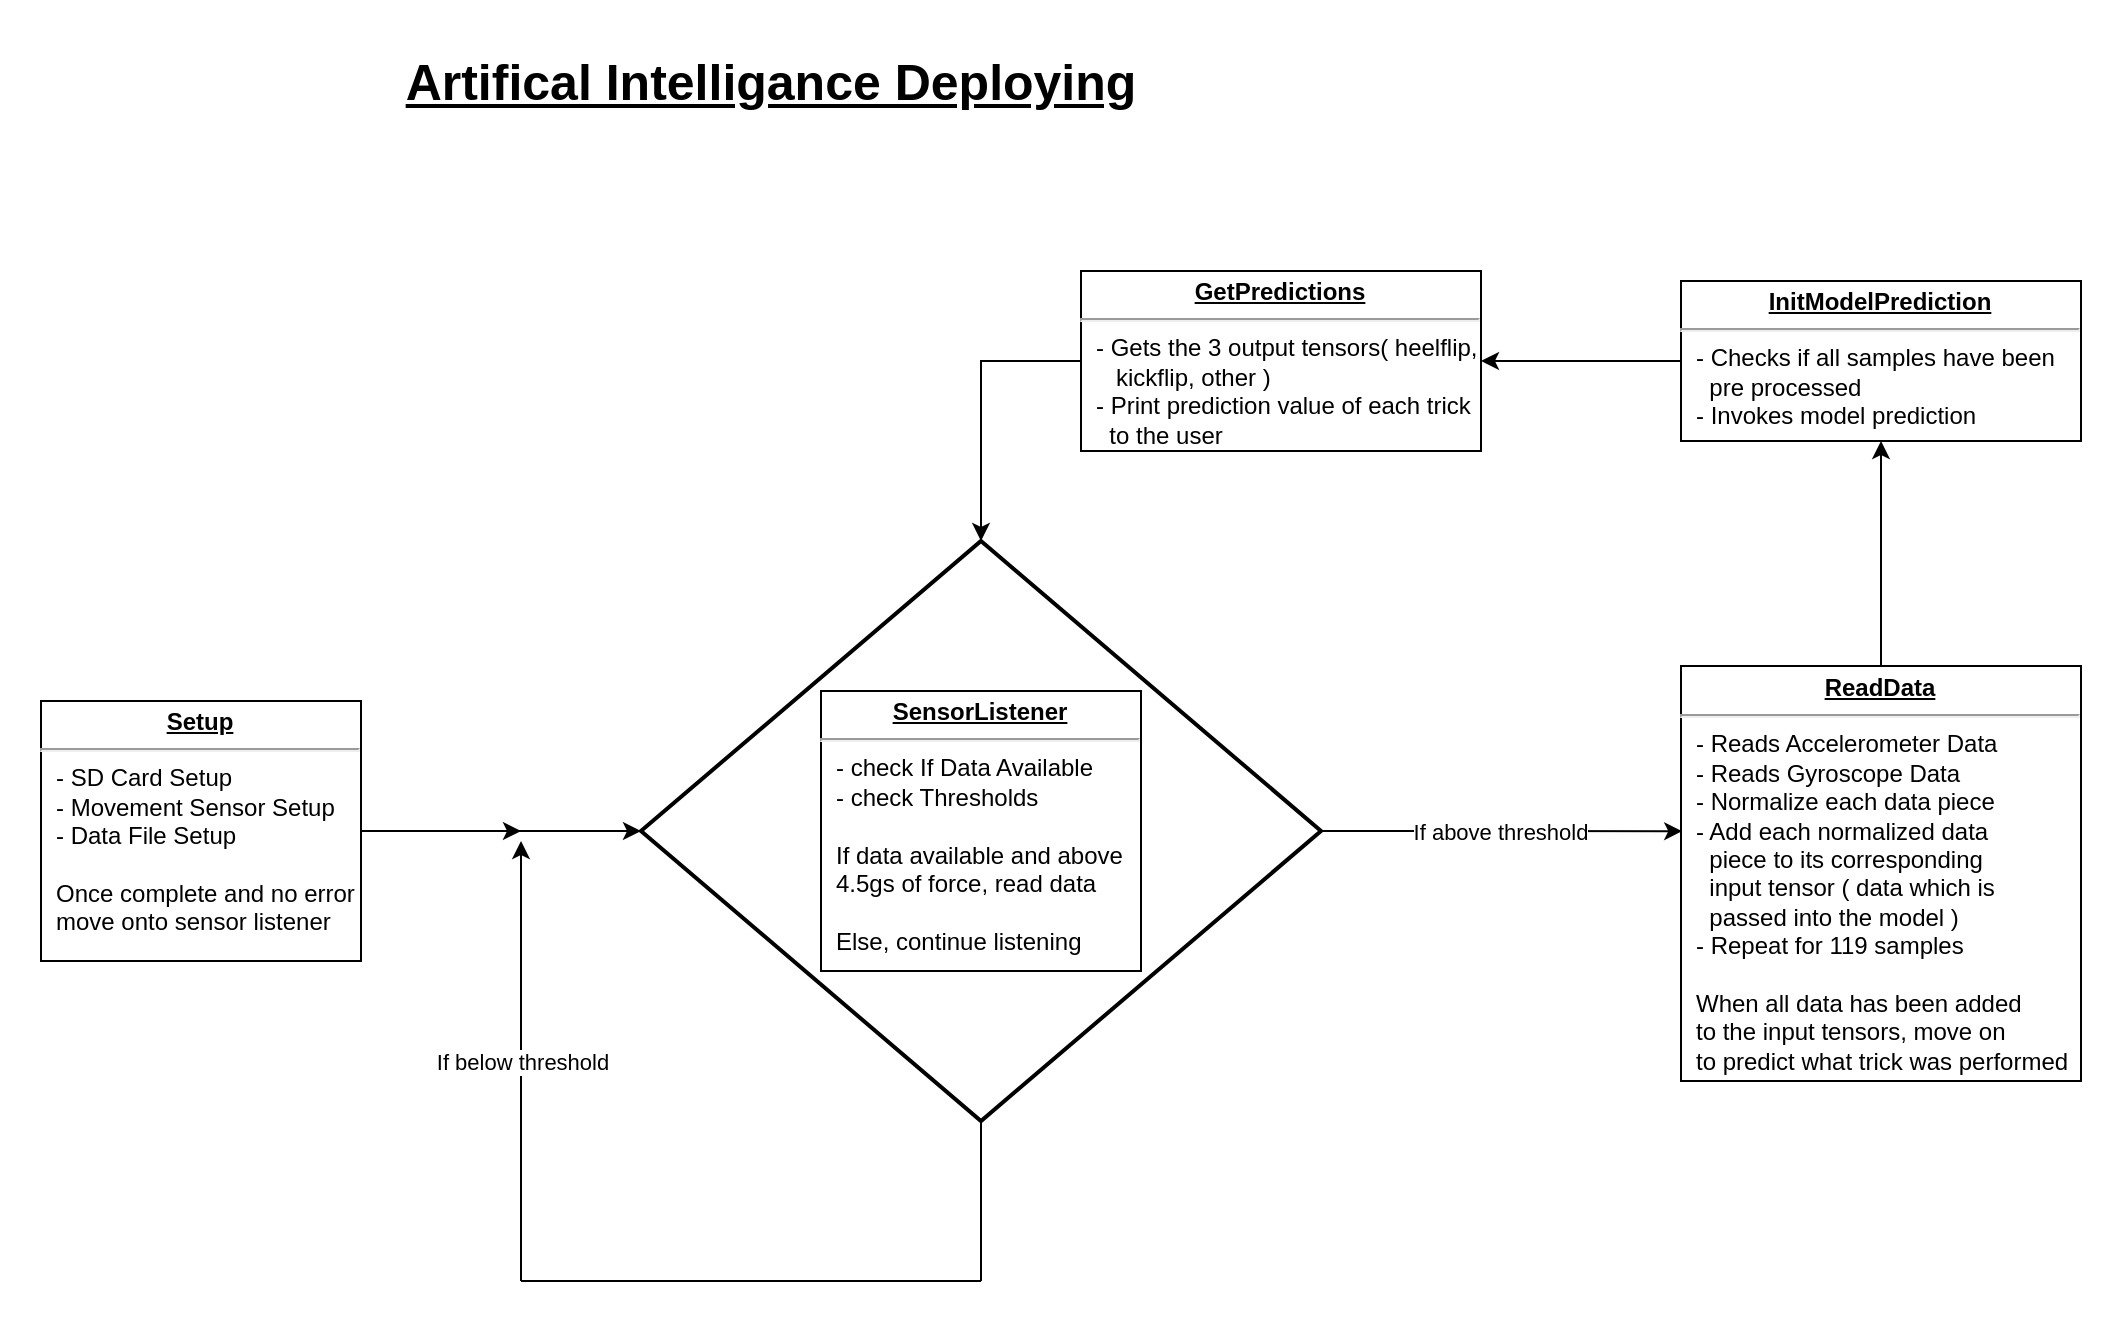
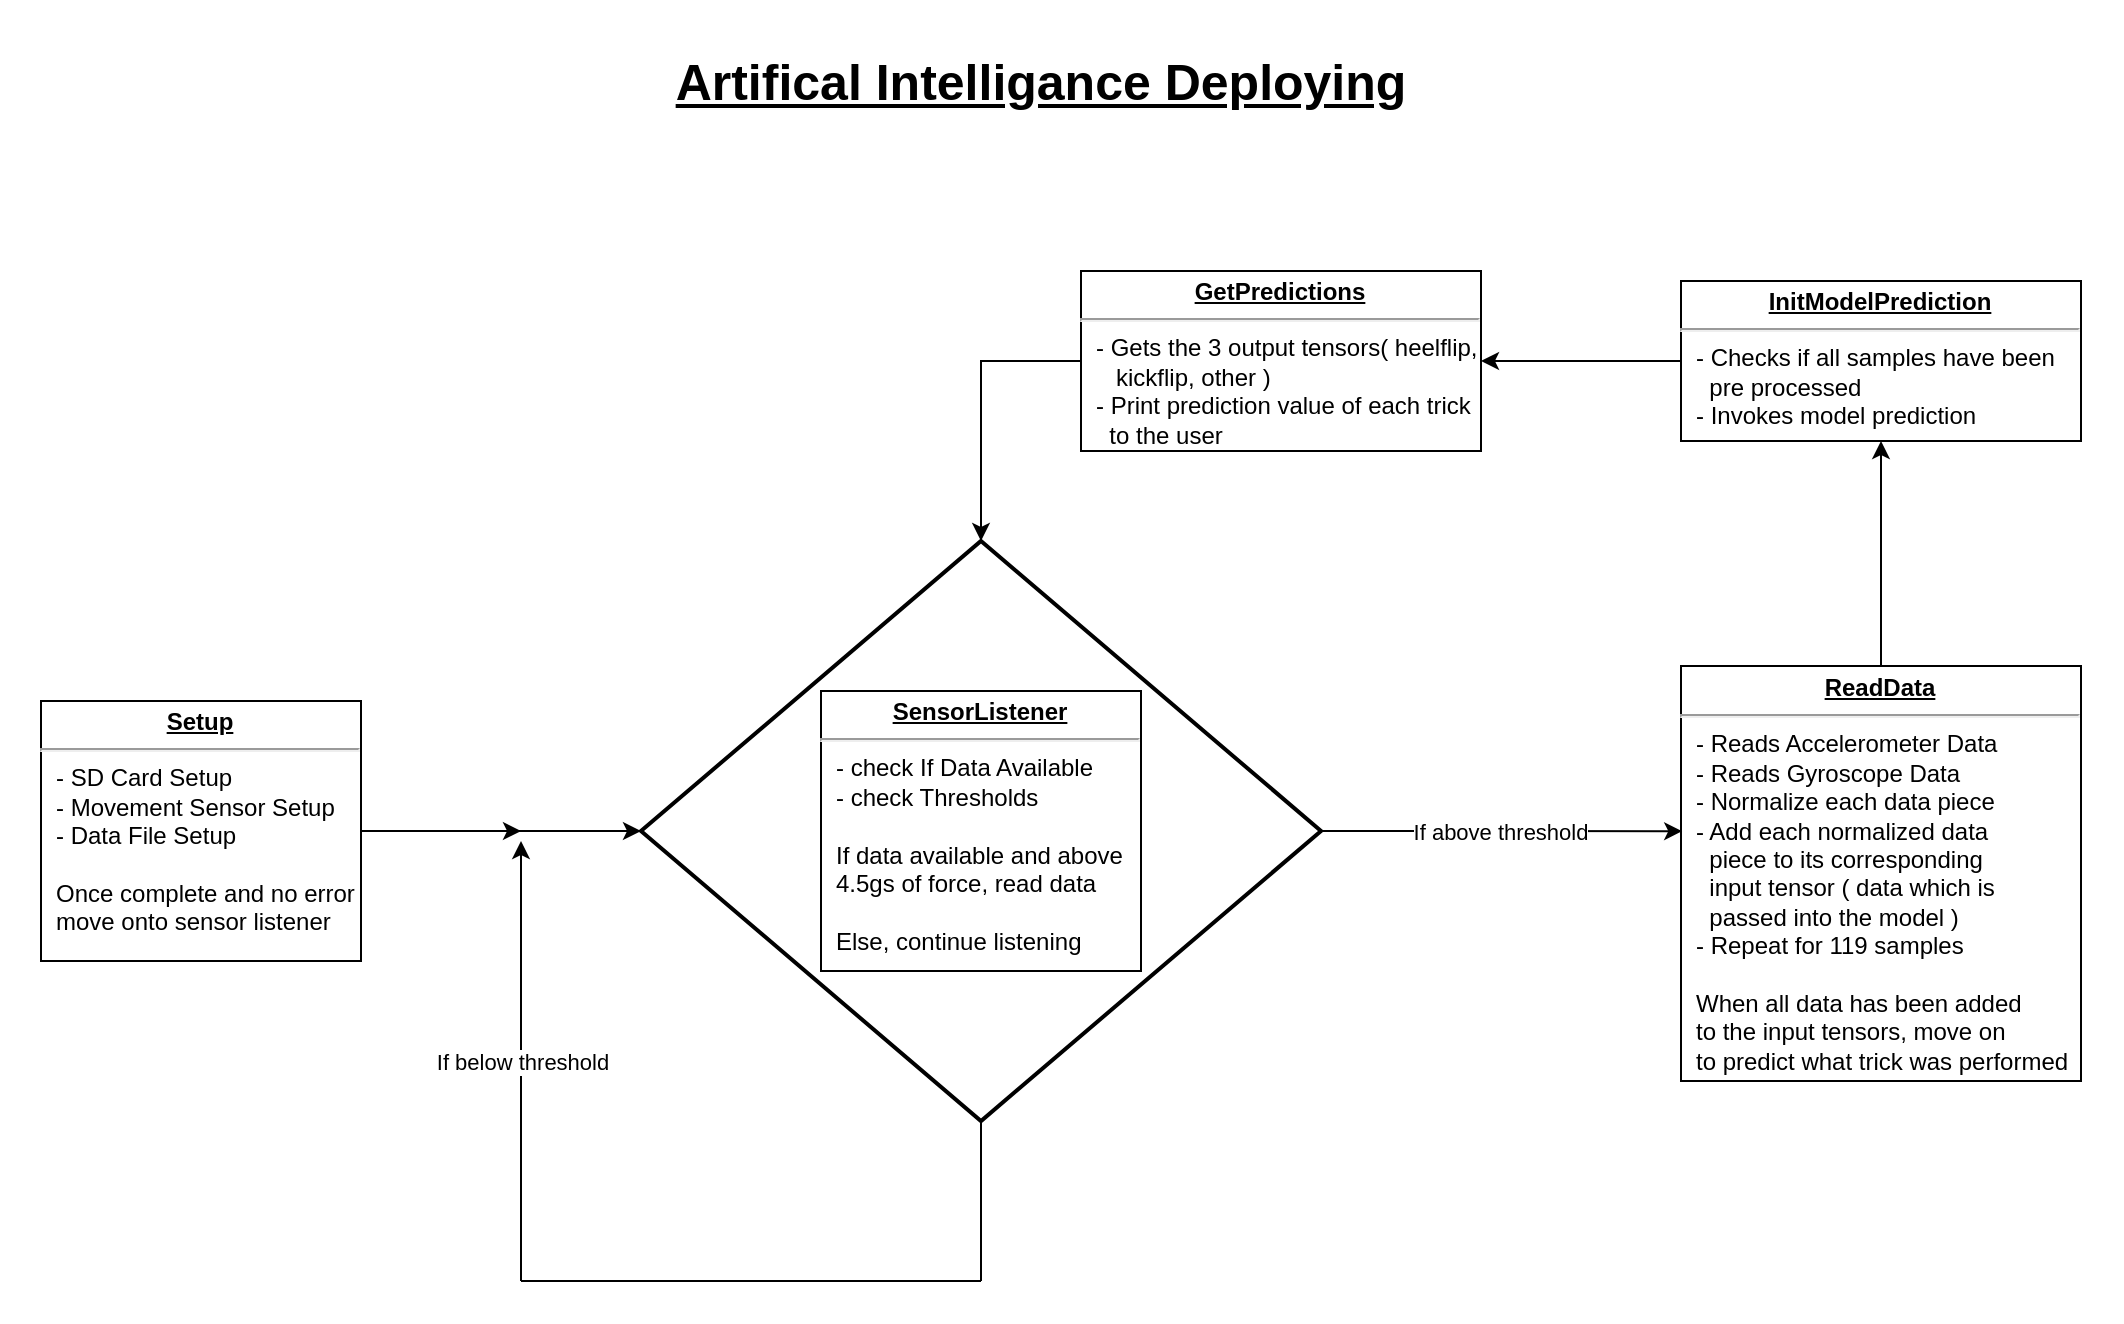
(771, 81) -> (1041, 81)
